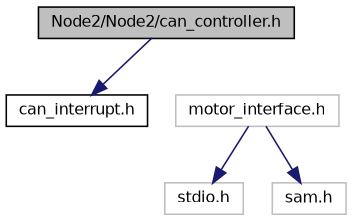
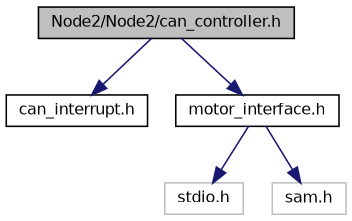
none -> (206, 61)
(257, 111) -> (257, 111)
